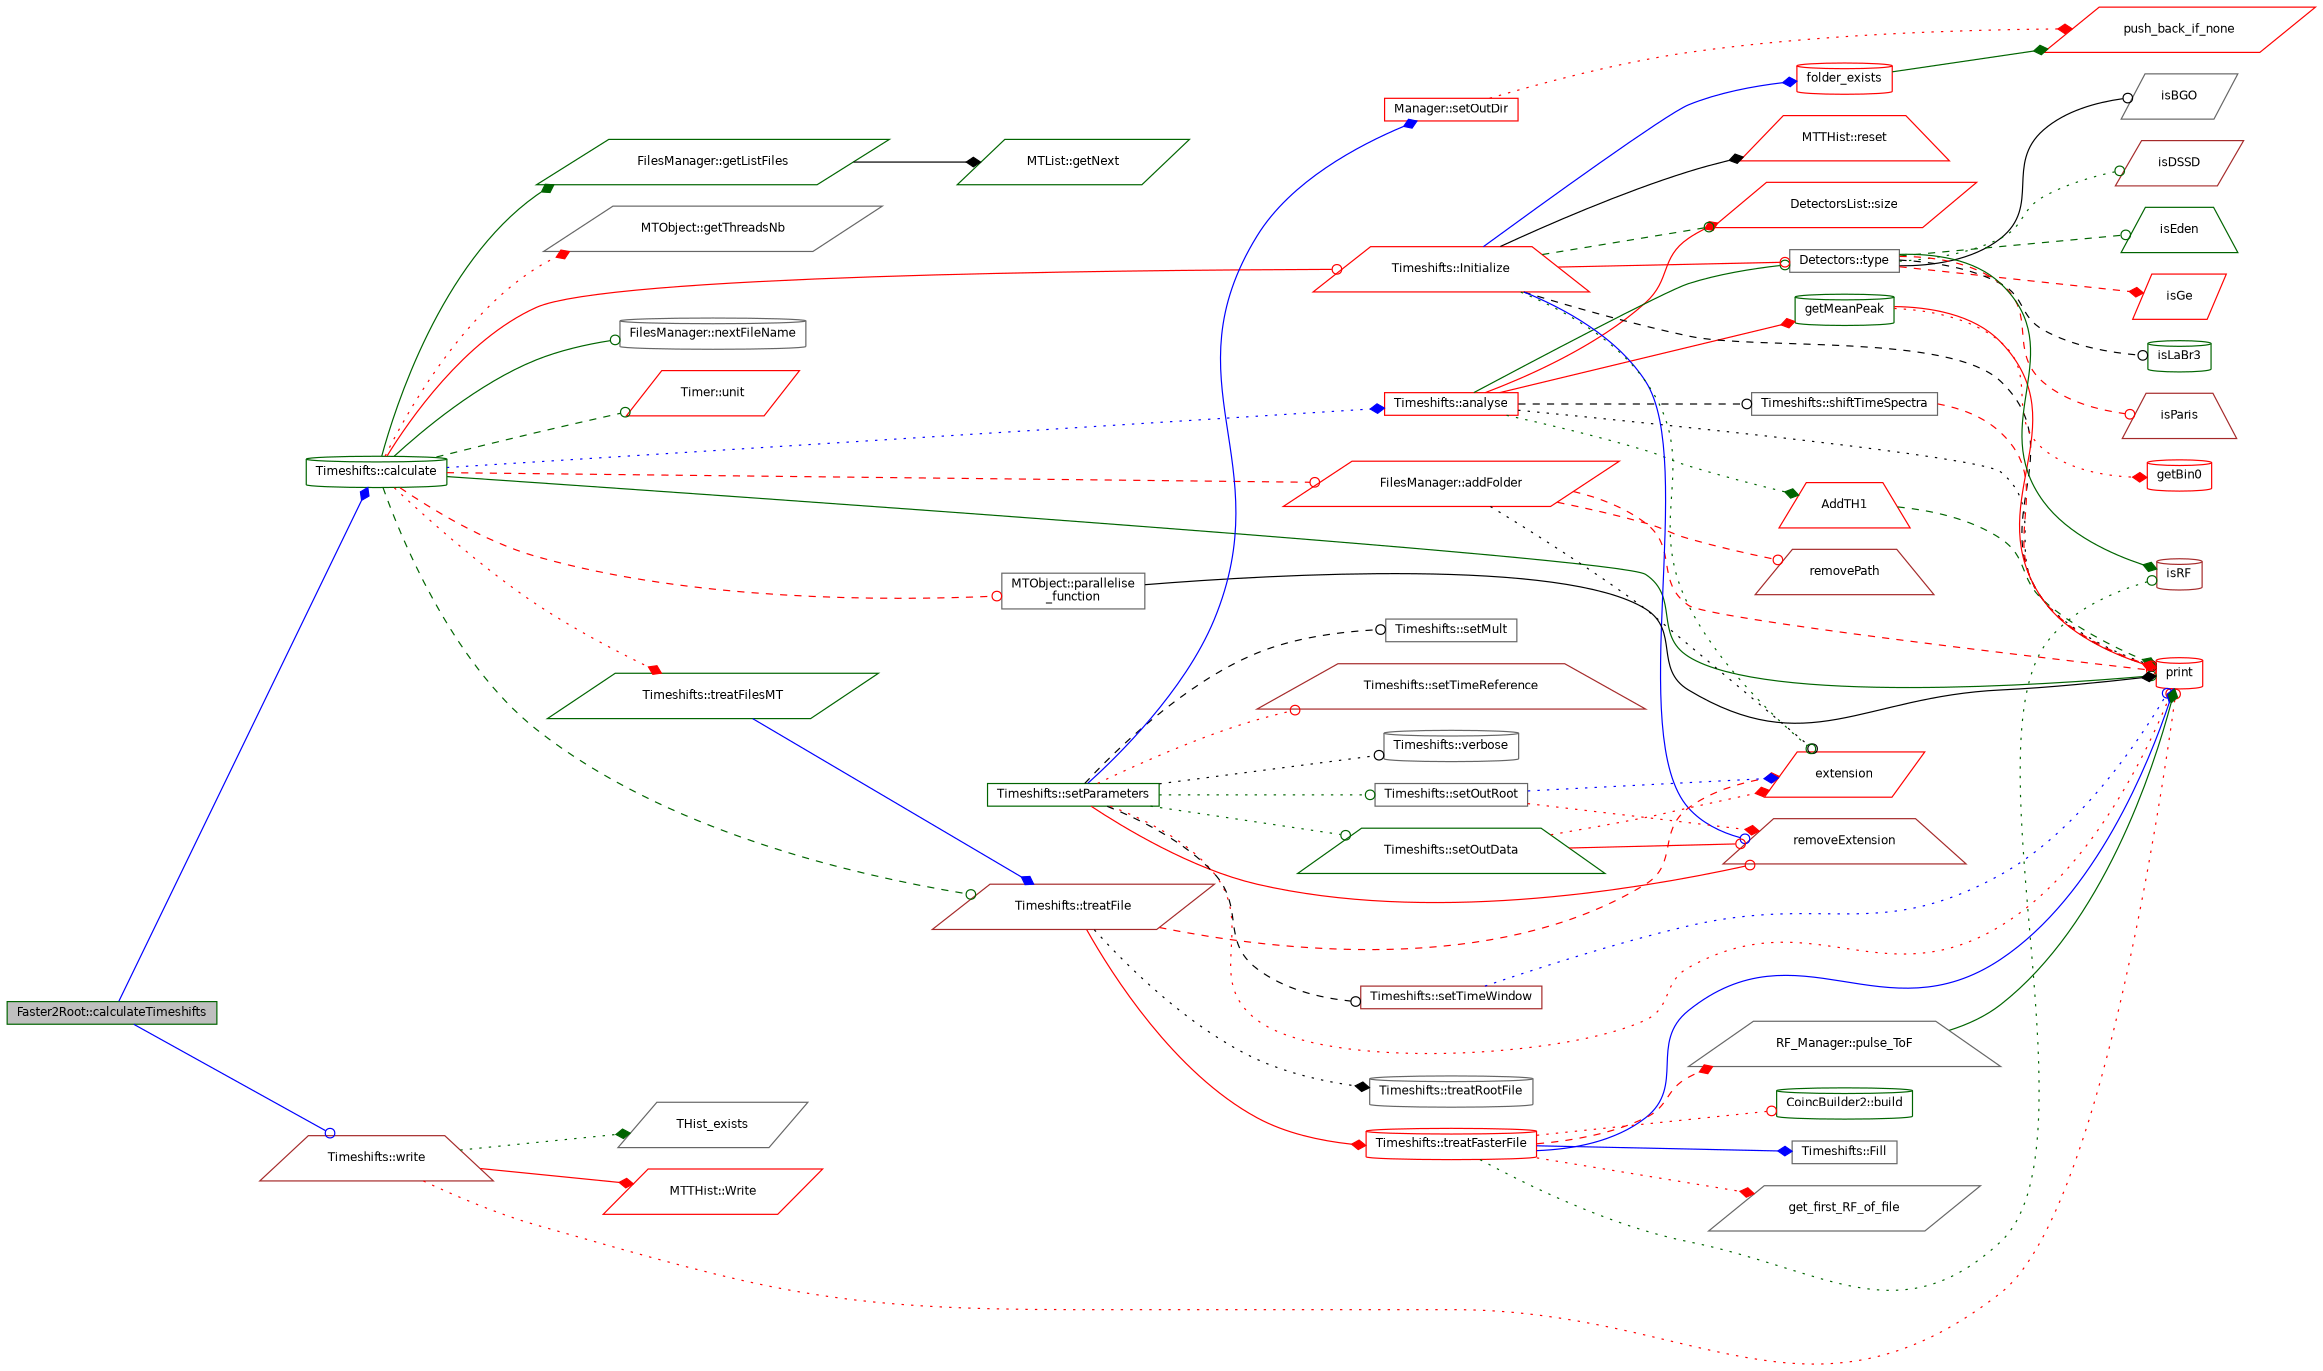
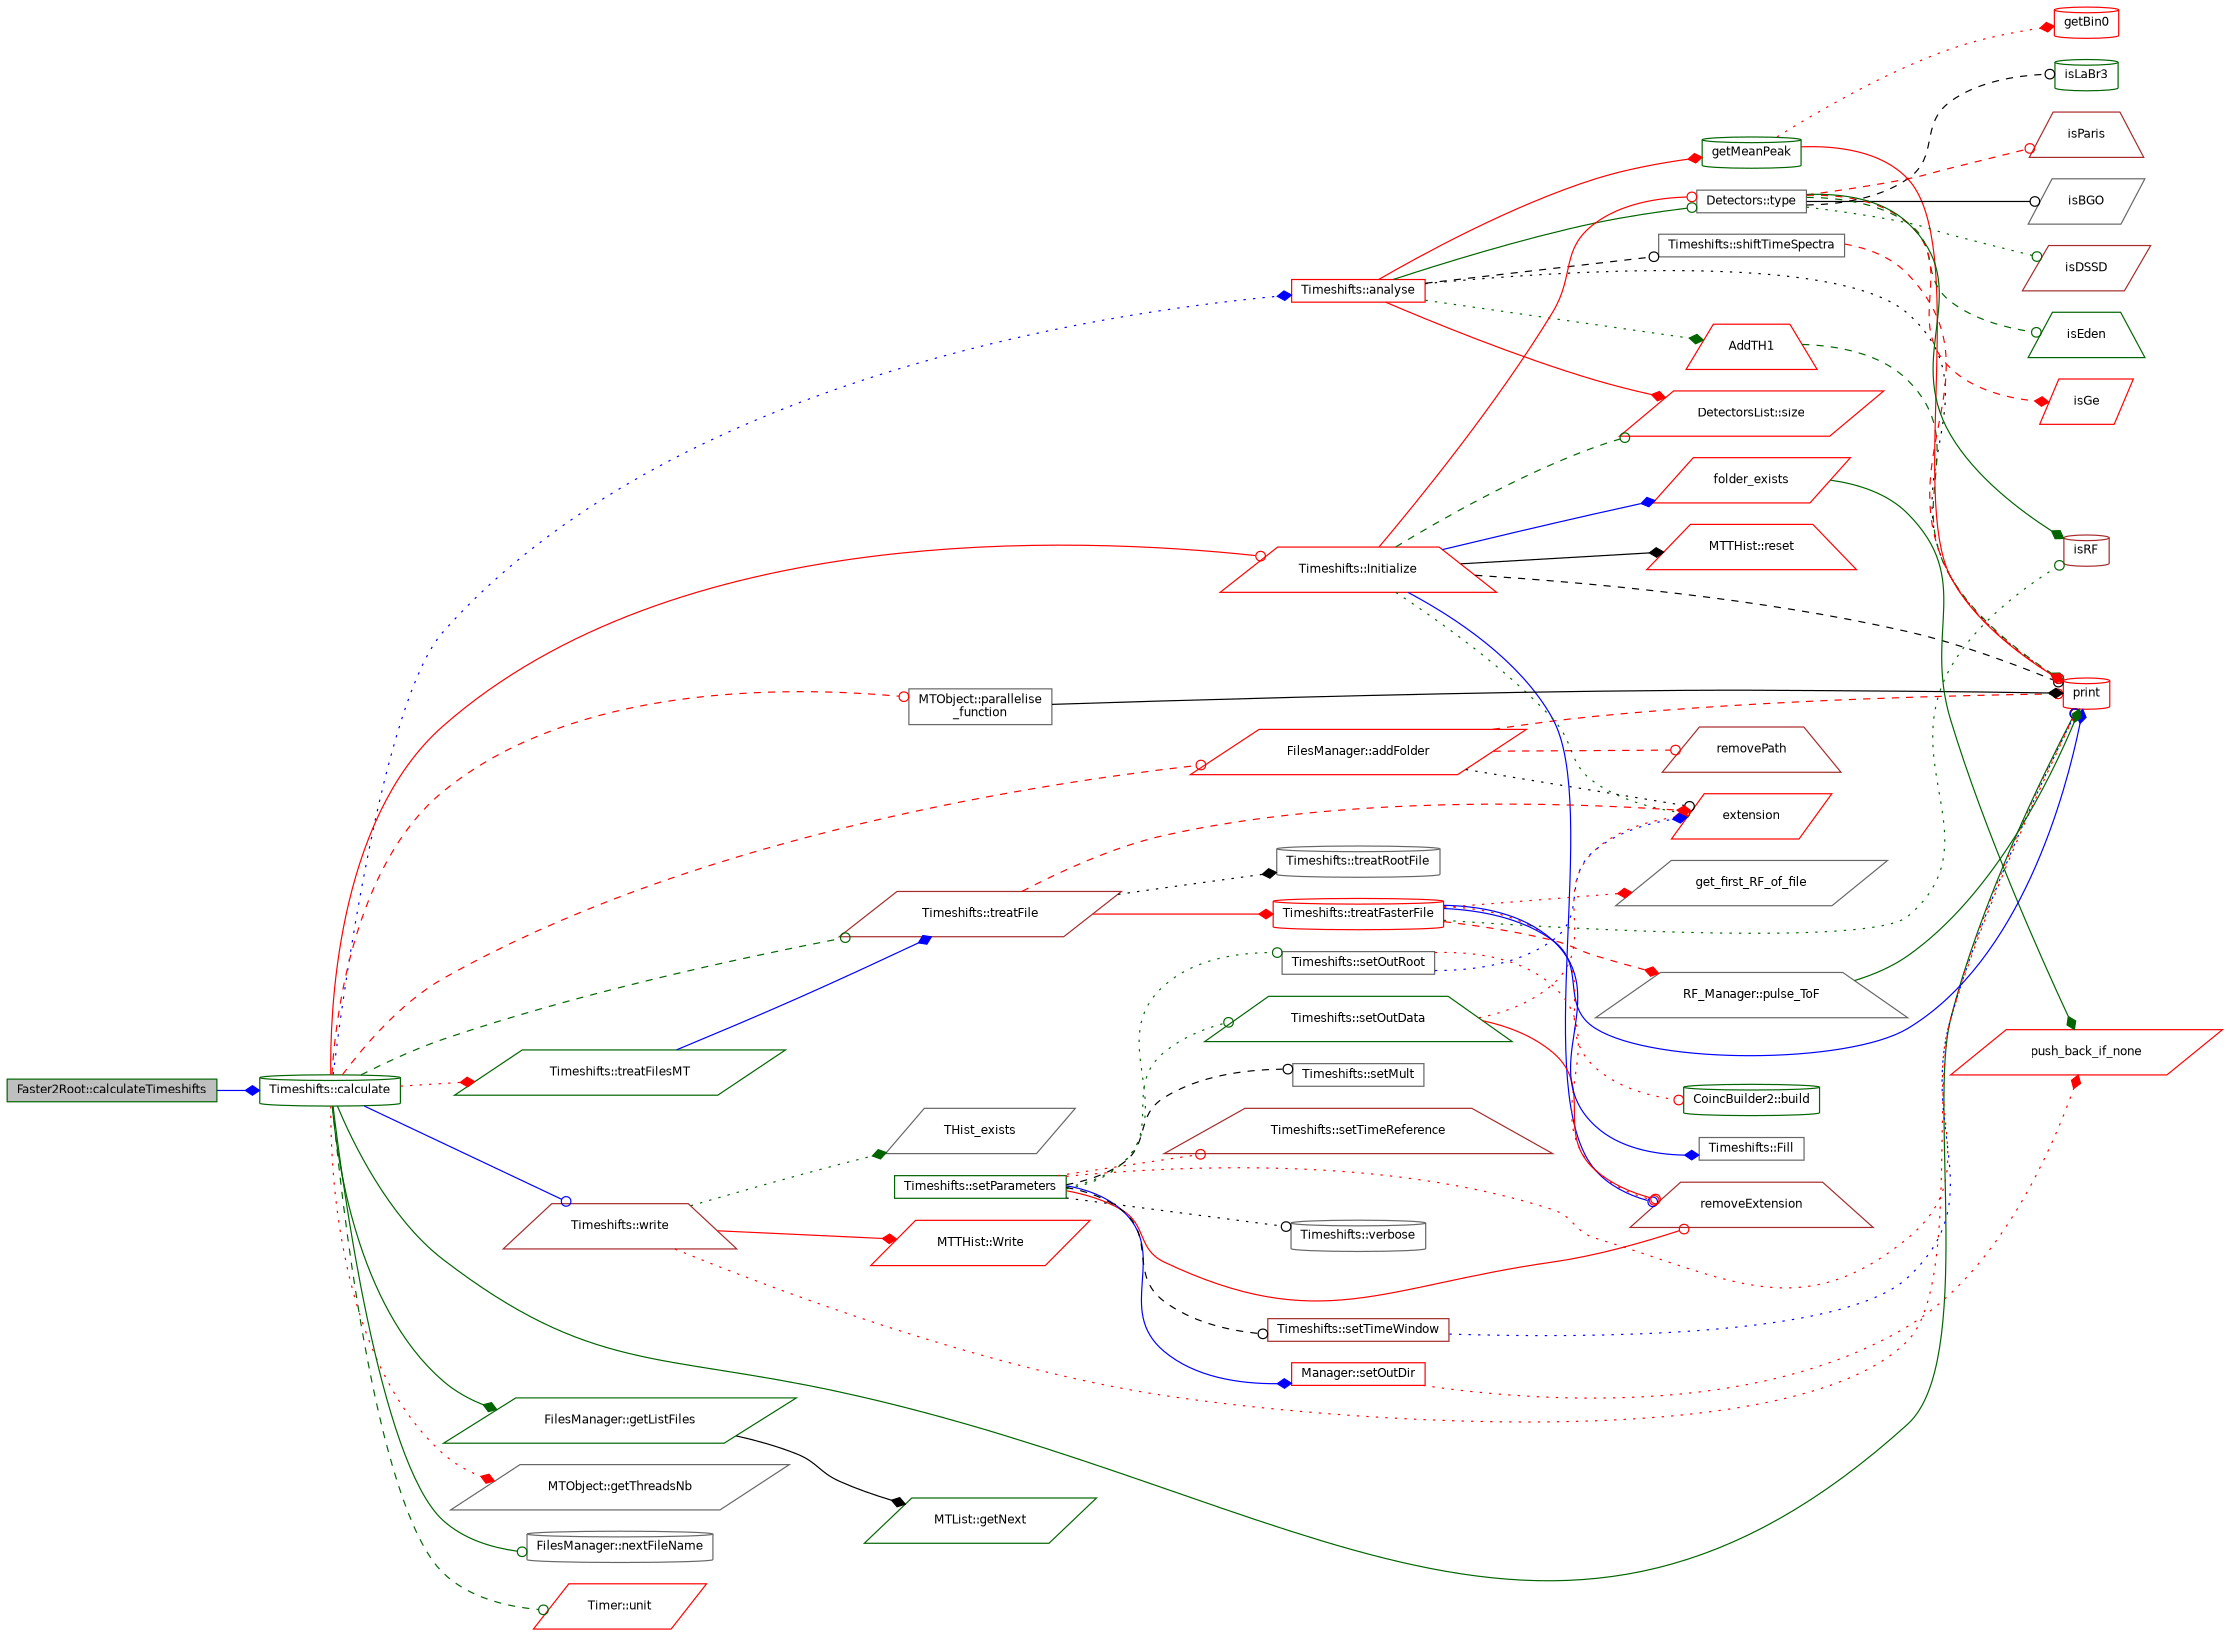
(1845, 79) -> (1752, 480)
(1620, 814) -> (1559, 993)
(230, 1077) -> (463, 1153)
